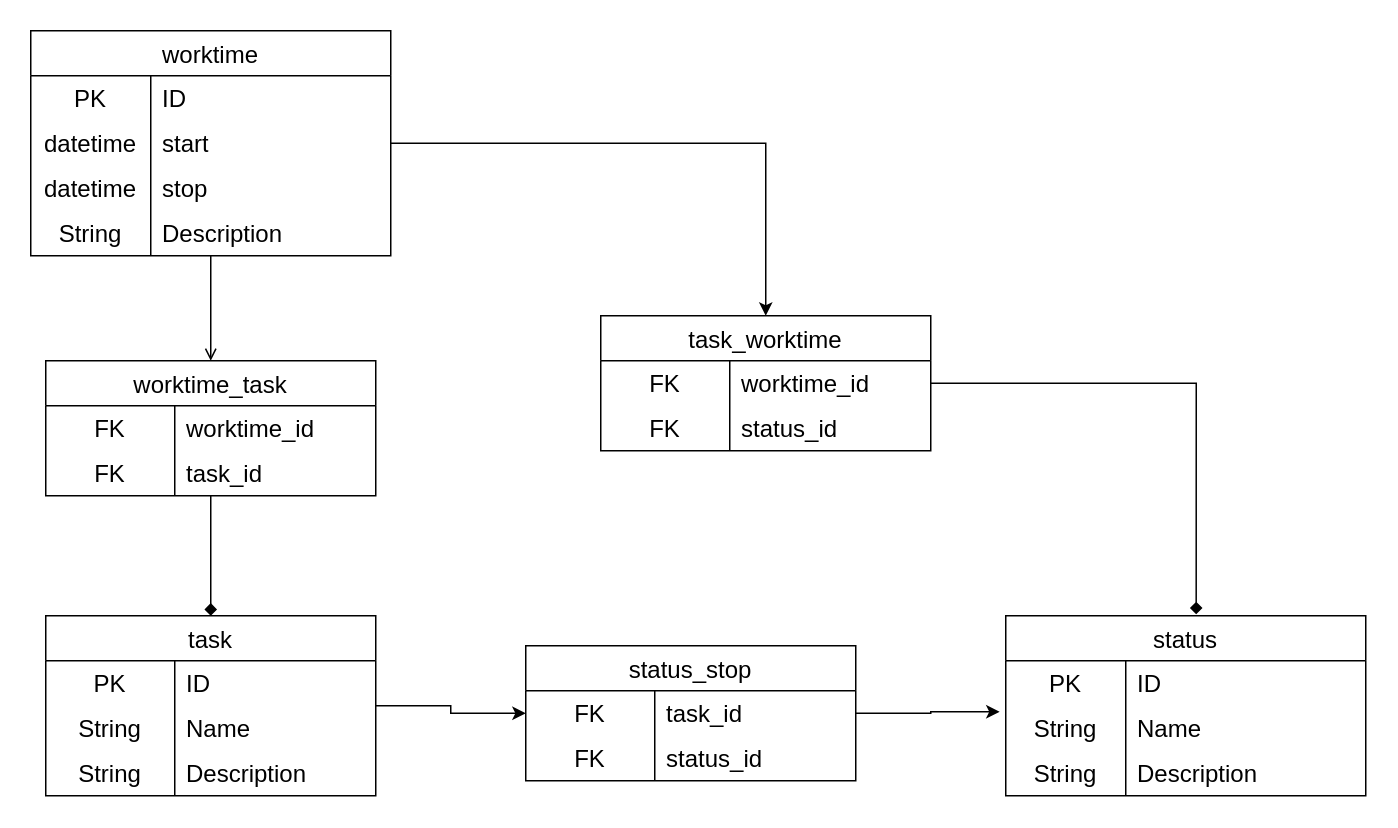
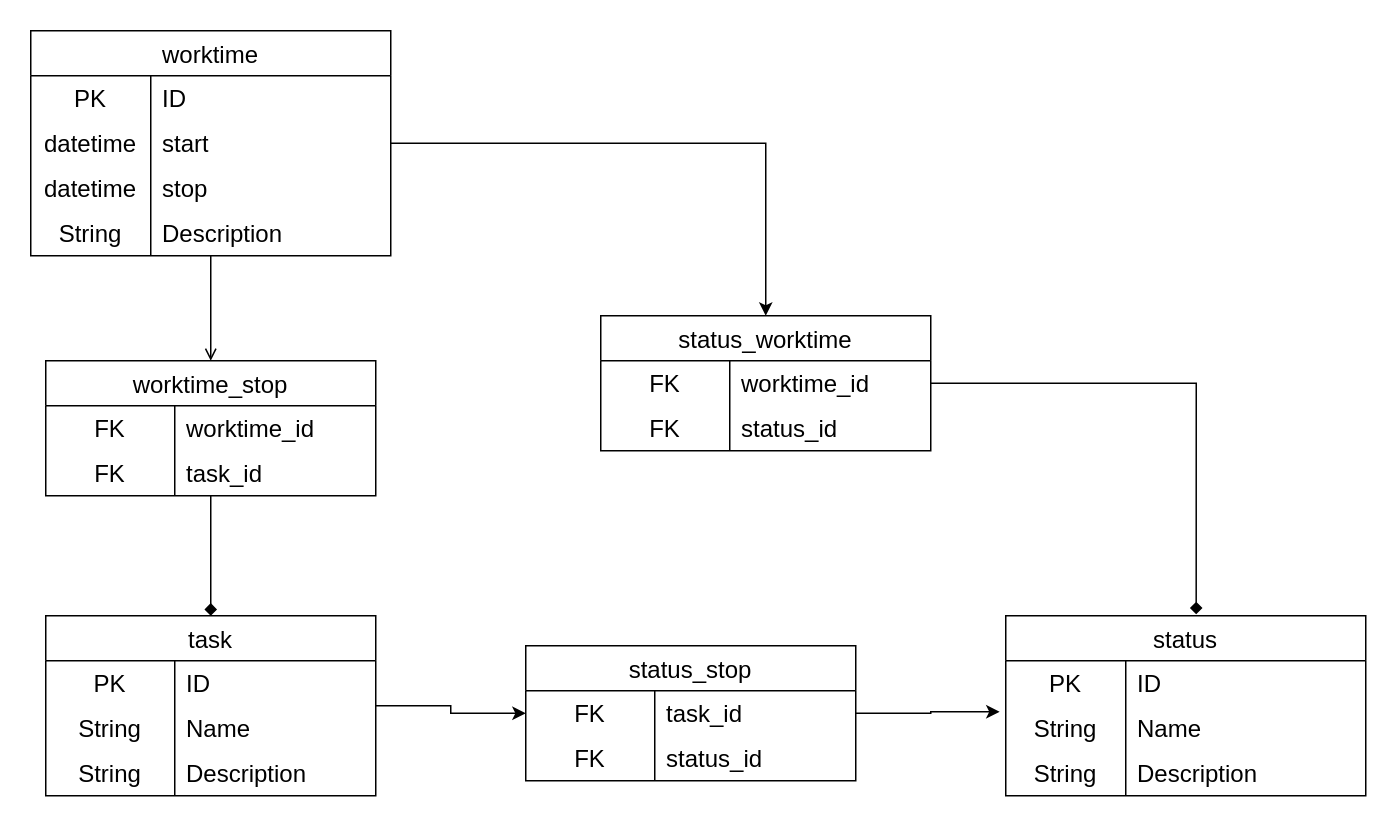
(765, 340) -> (765, 340)
(210, 385) -> (210, 385)
